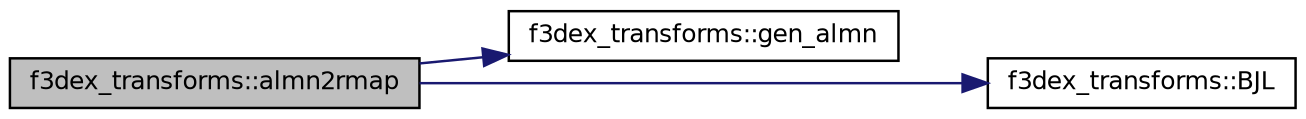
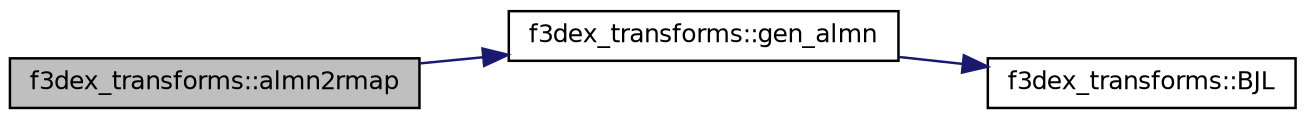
(691, 83) -> (930, 60)
